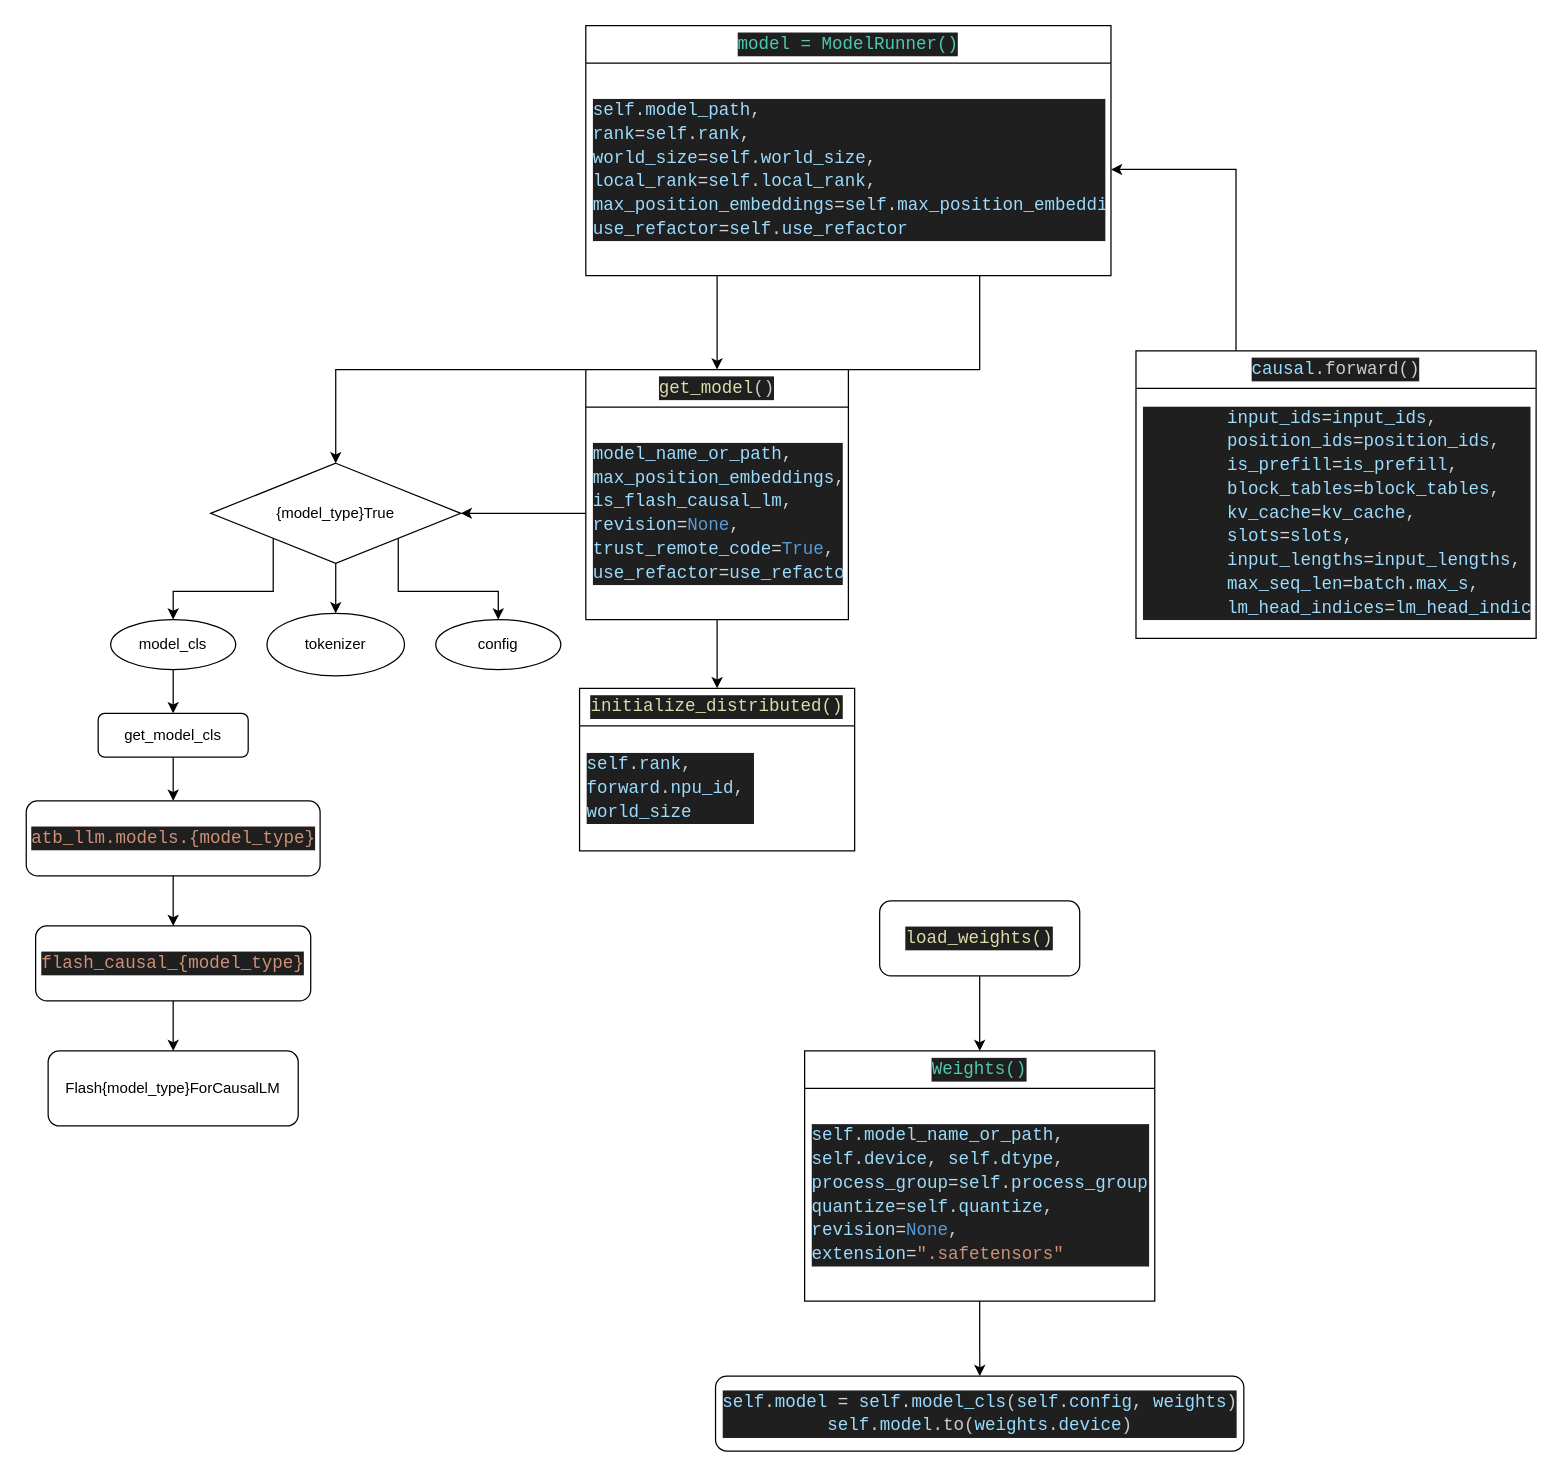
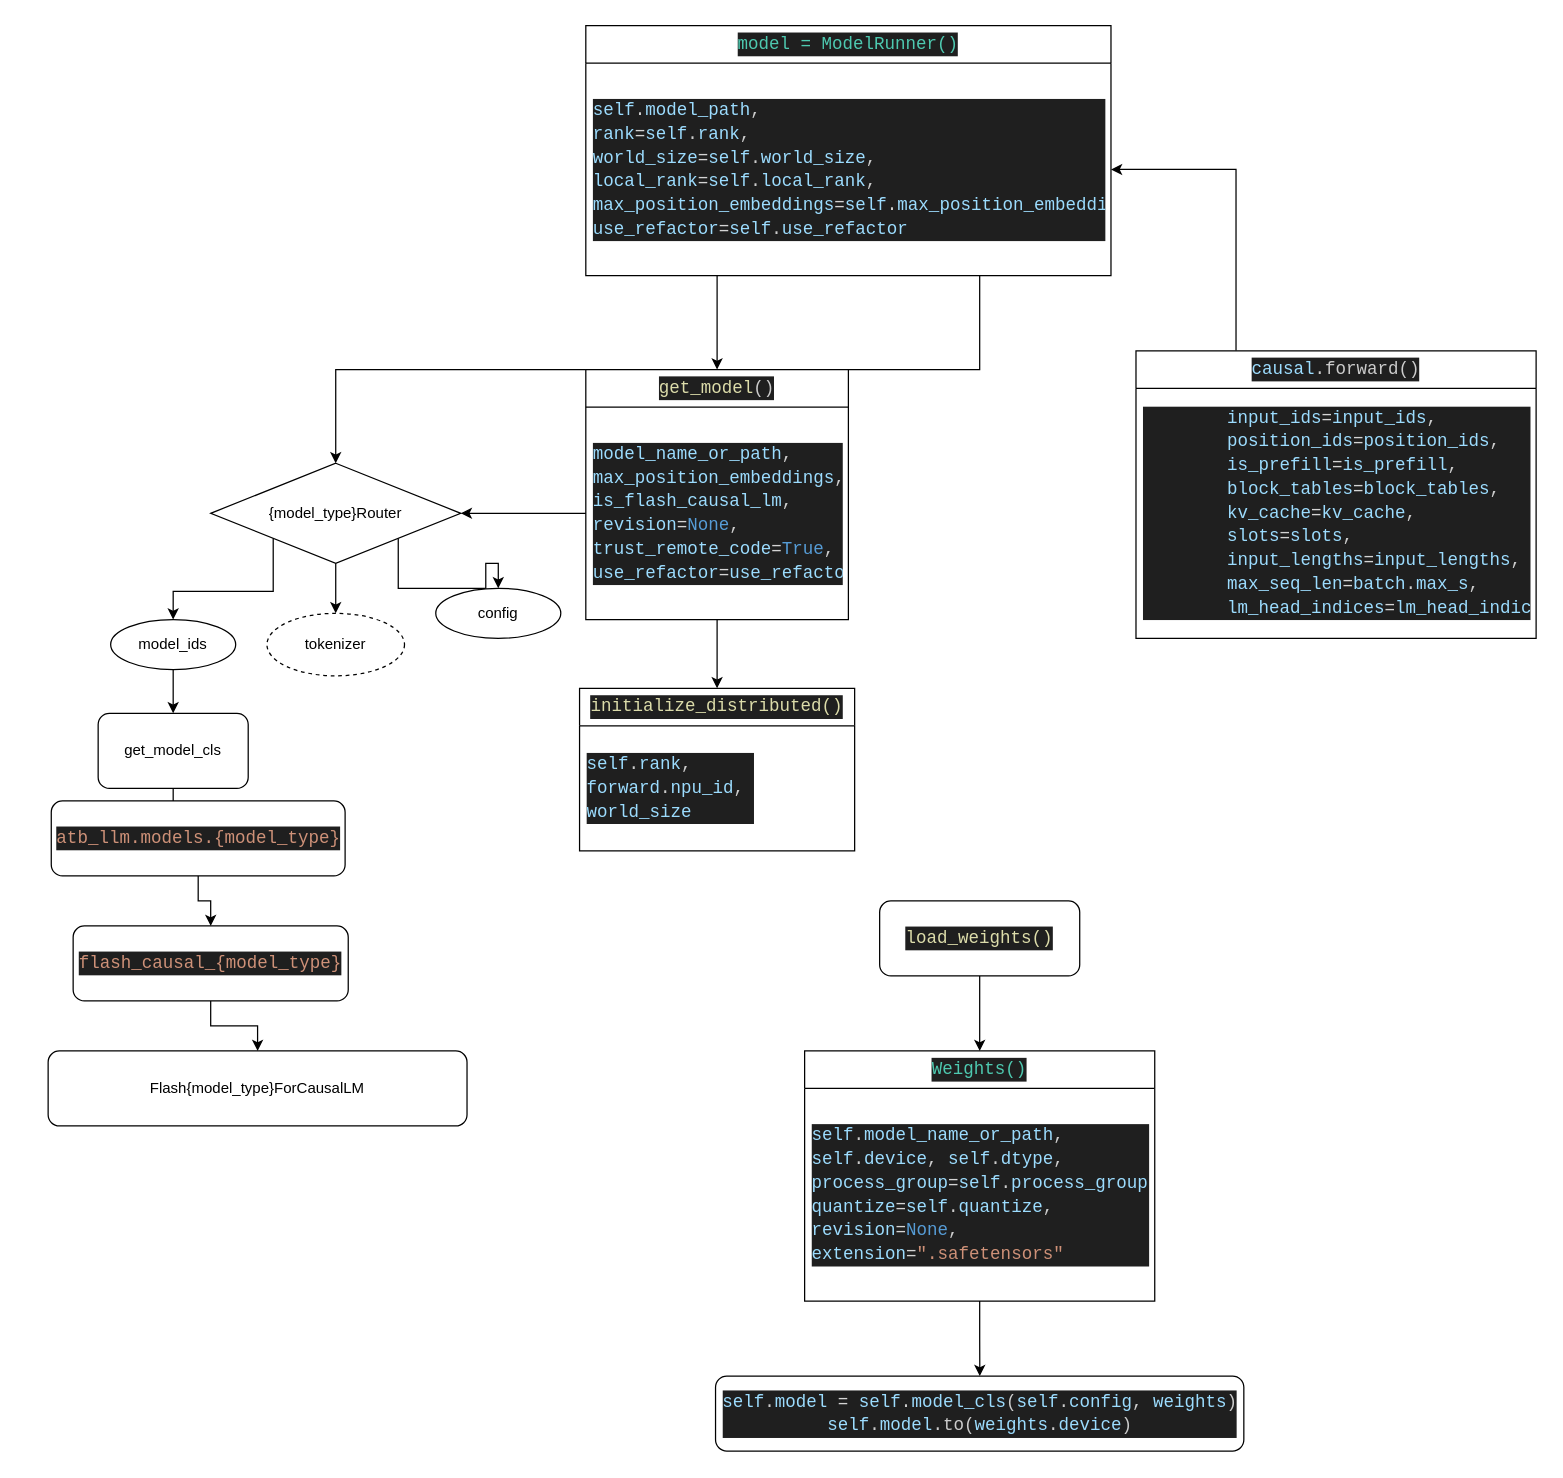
(336, 513) -> (336, 513)
(173, 644) -> (173, 644)
(336, 644) -> (336, 644)
(498, 644) -> (498, 613)
(173, 735) -> (173, 751)
(173, 838) -> (198, 838)
(173, 963) -> (211, 963)
(173, 1088) -> (258, 1088)
